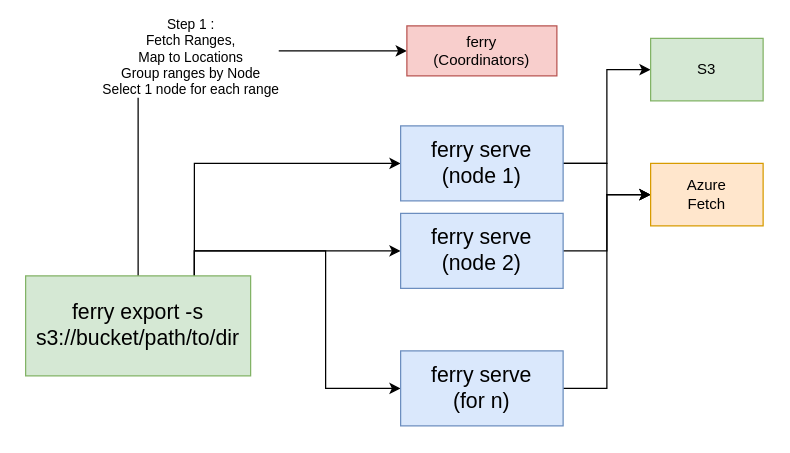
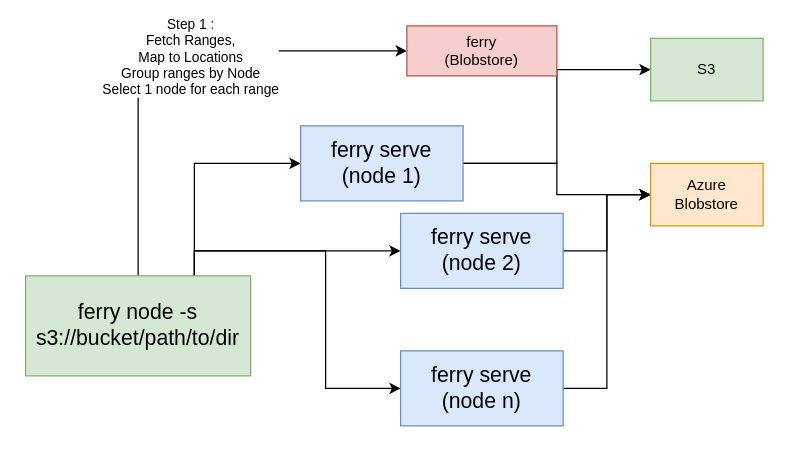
(482, 51) -> (482, 51)
(482, 163) -> (382, 163)
(707, 194) -> (707, 194)
(138, 326) -> (138, 326)
(482, 388) -> (482, 388)
